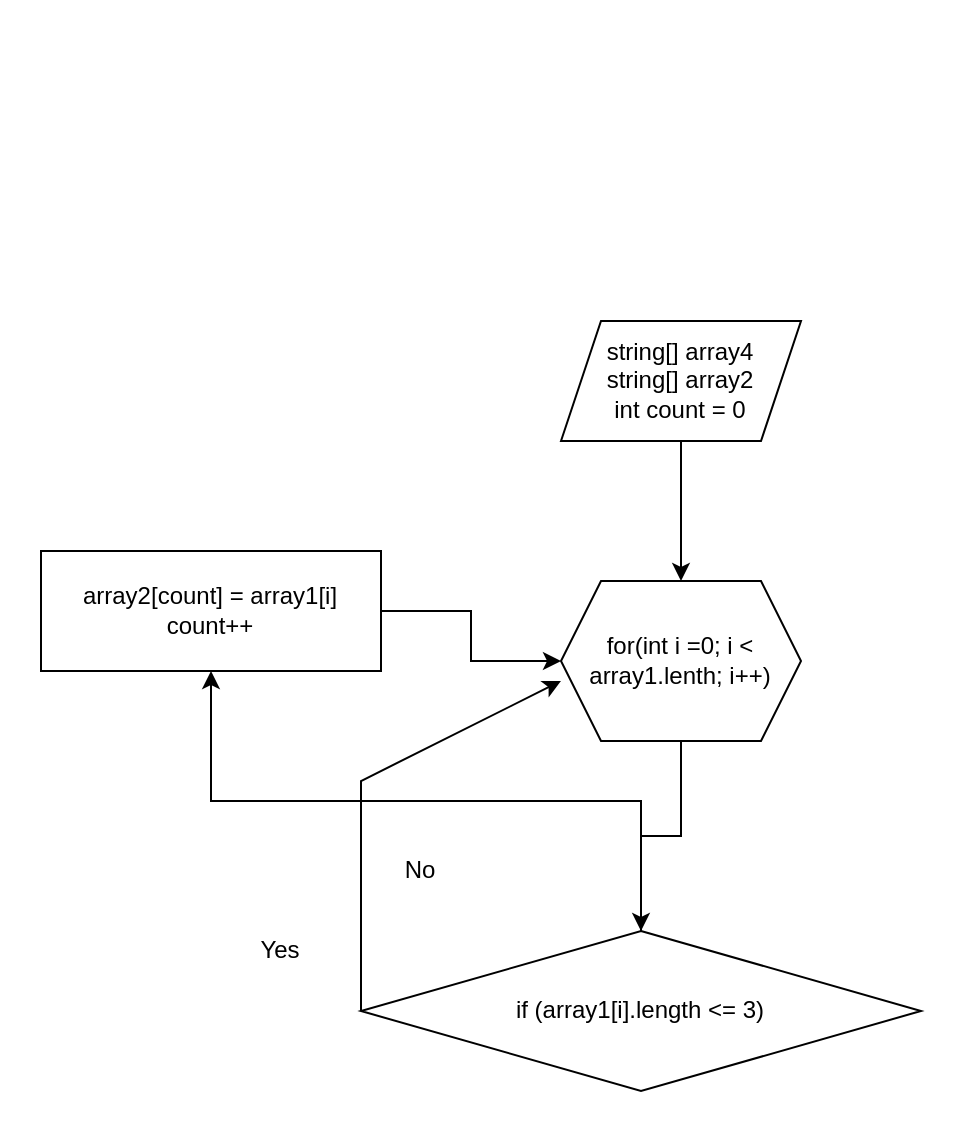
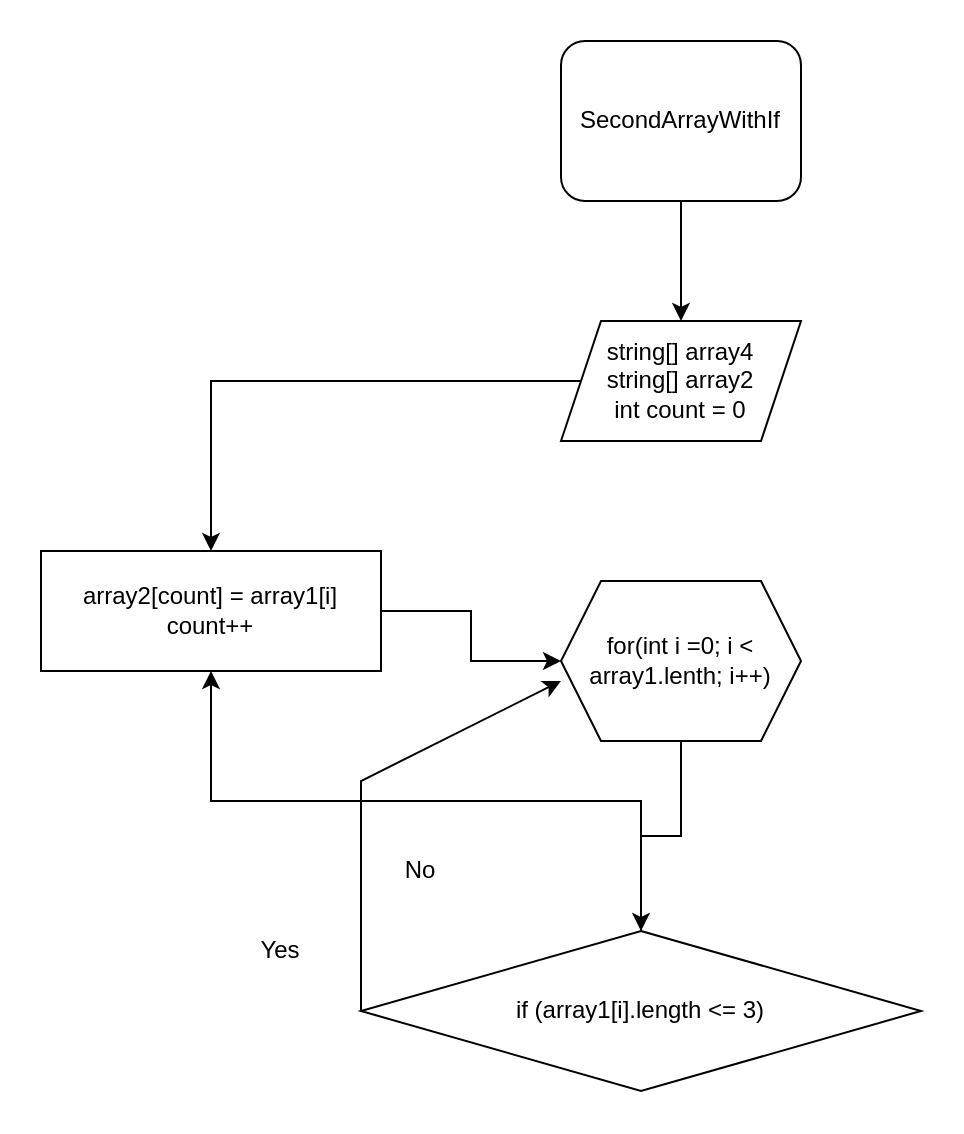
none -> (681, 121)
none -> (681, 254)
(681, 504) -> (318, 381)
